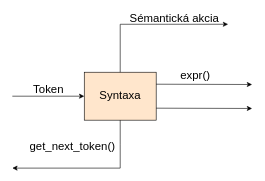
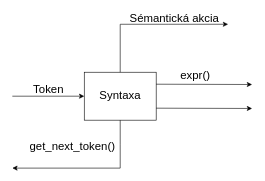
(120, 96) -> (120, 96)
